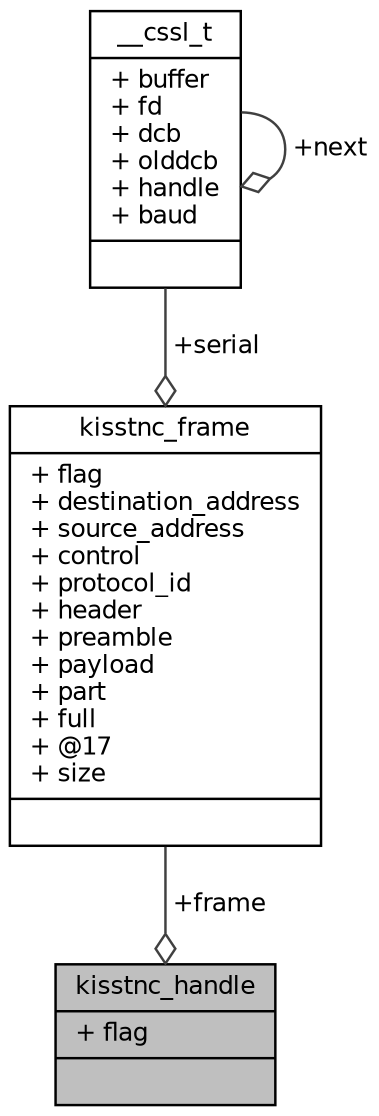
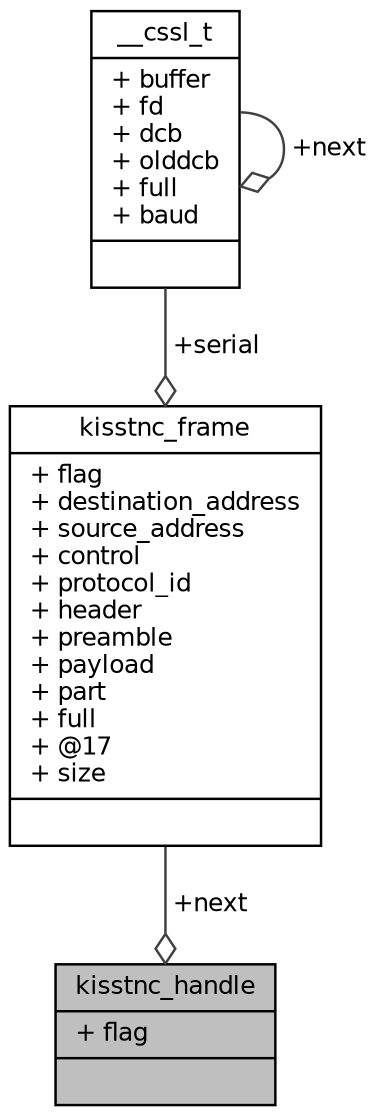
(165, 189) -> (146, 189)
(216, 905) -> (207, 905)
